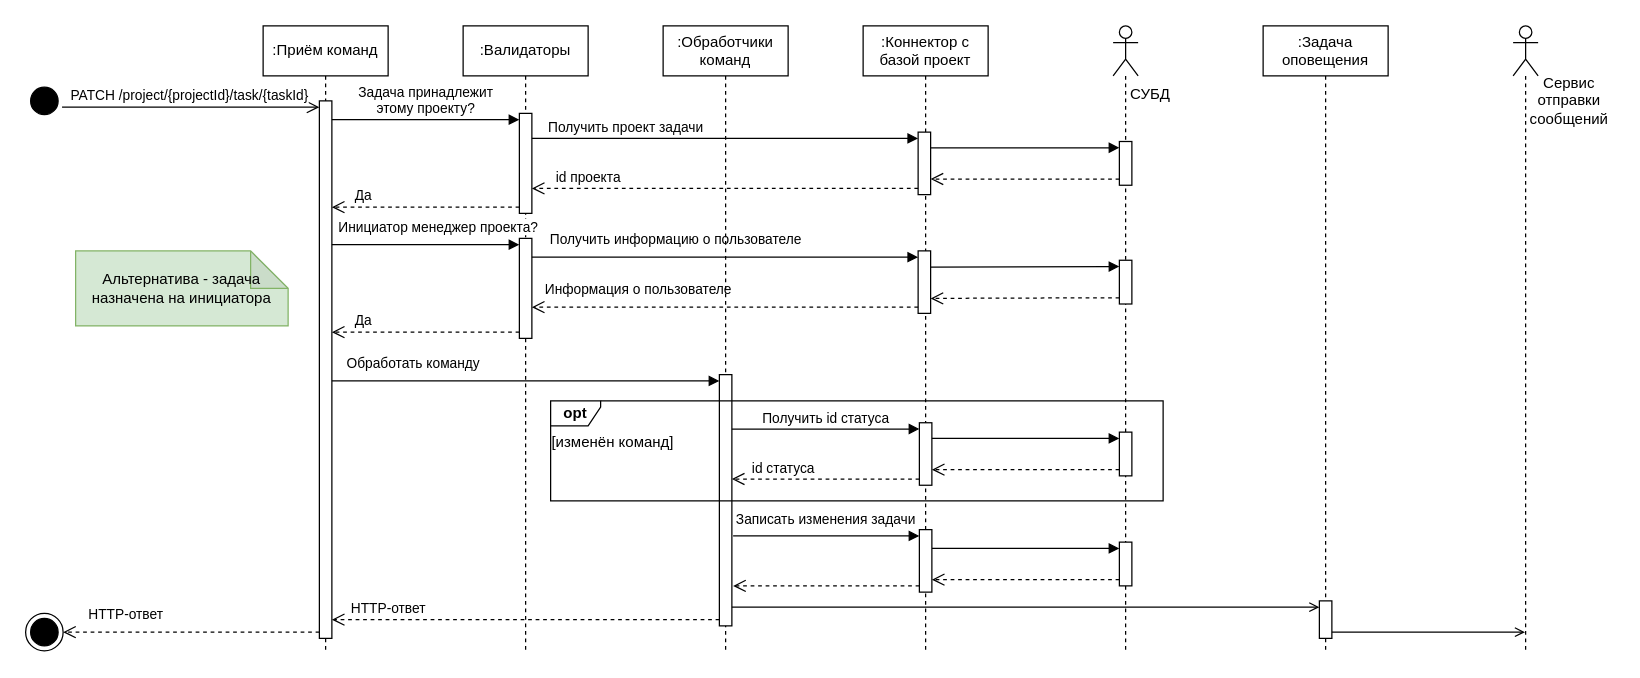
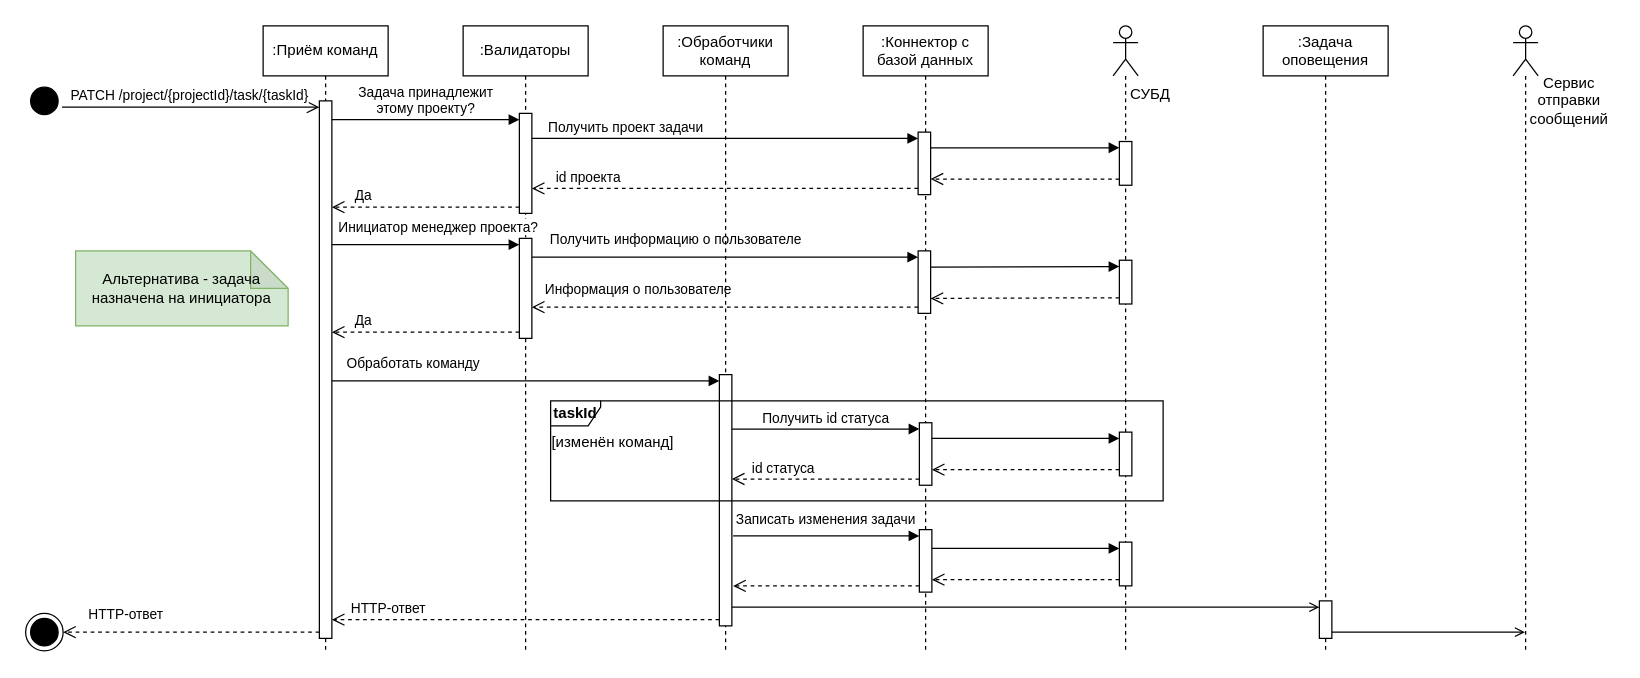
(926, 51) -> (926, 51)
(576, 413) -> (576, 413)
